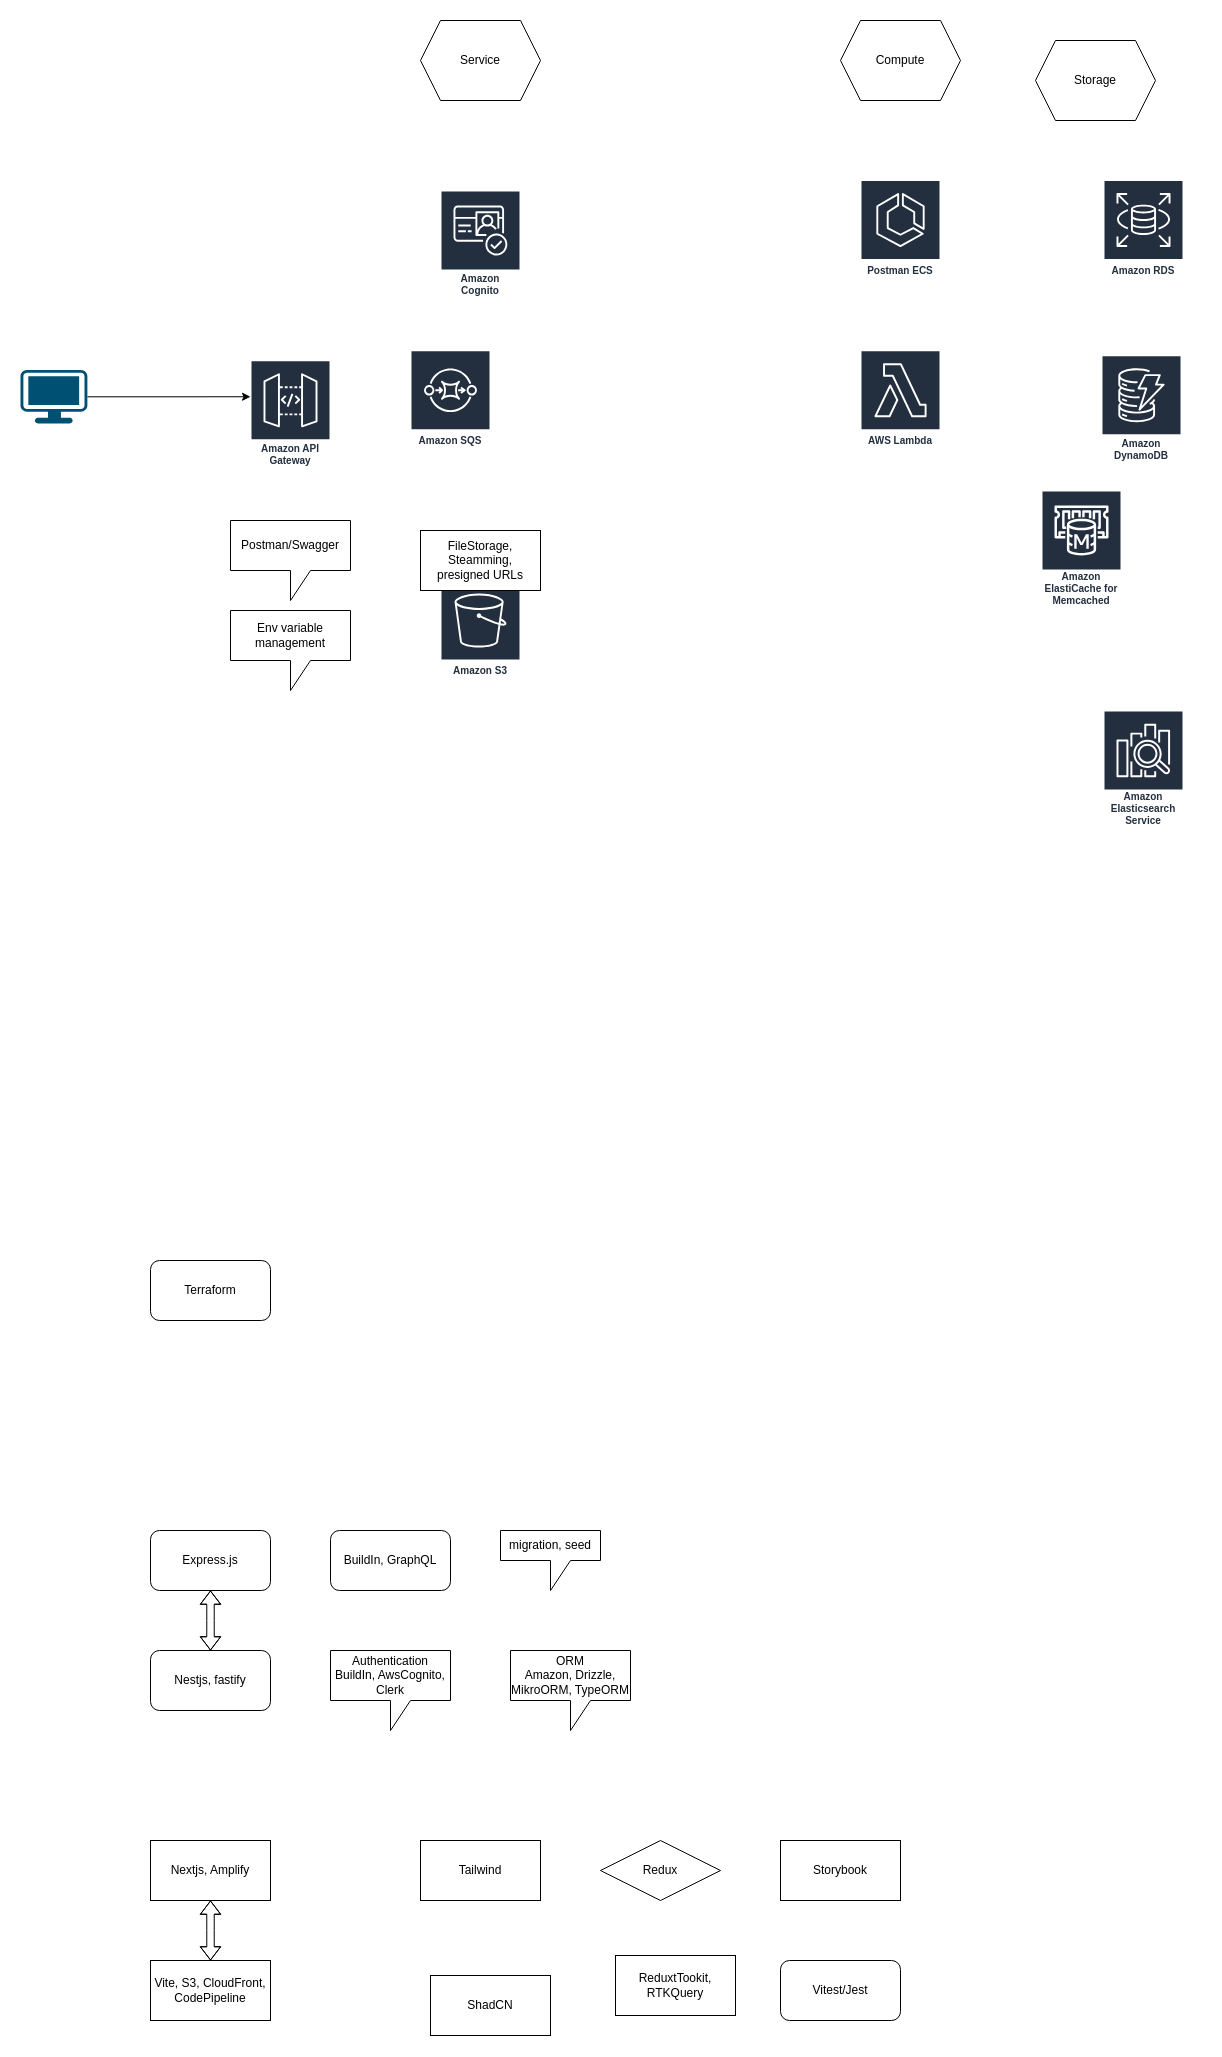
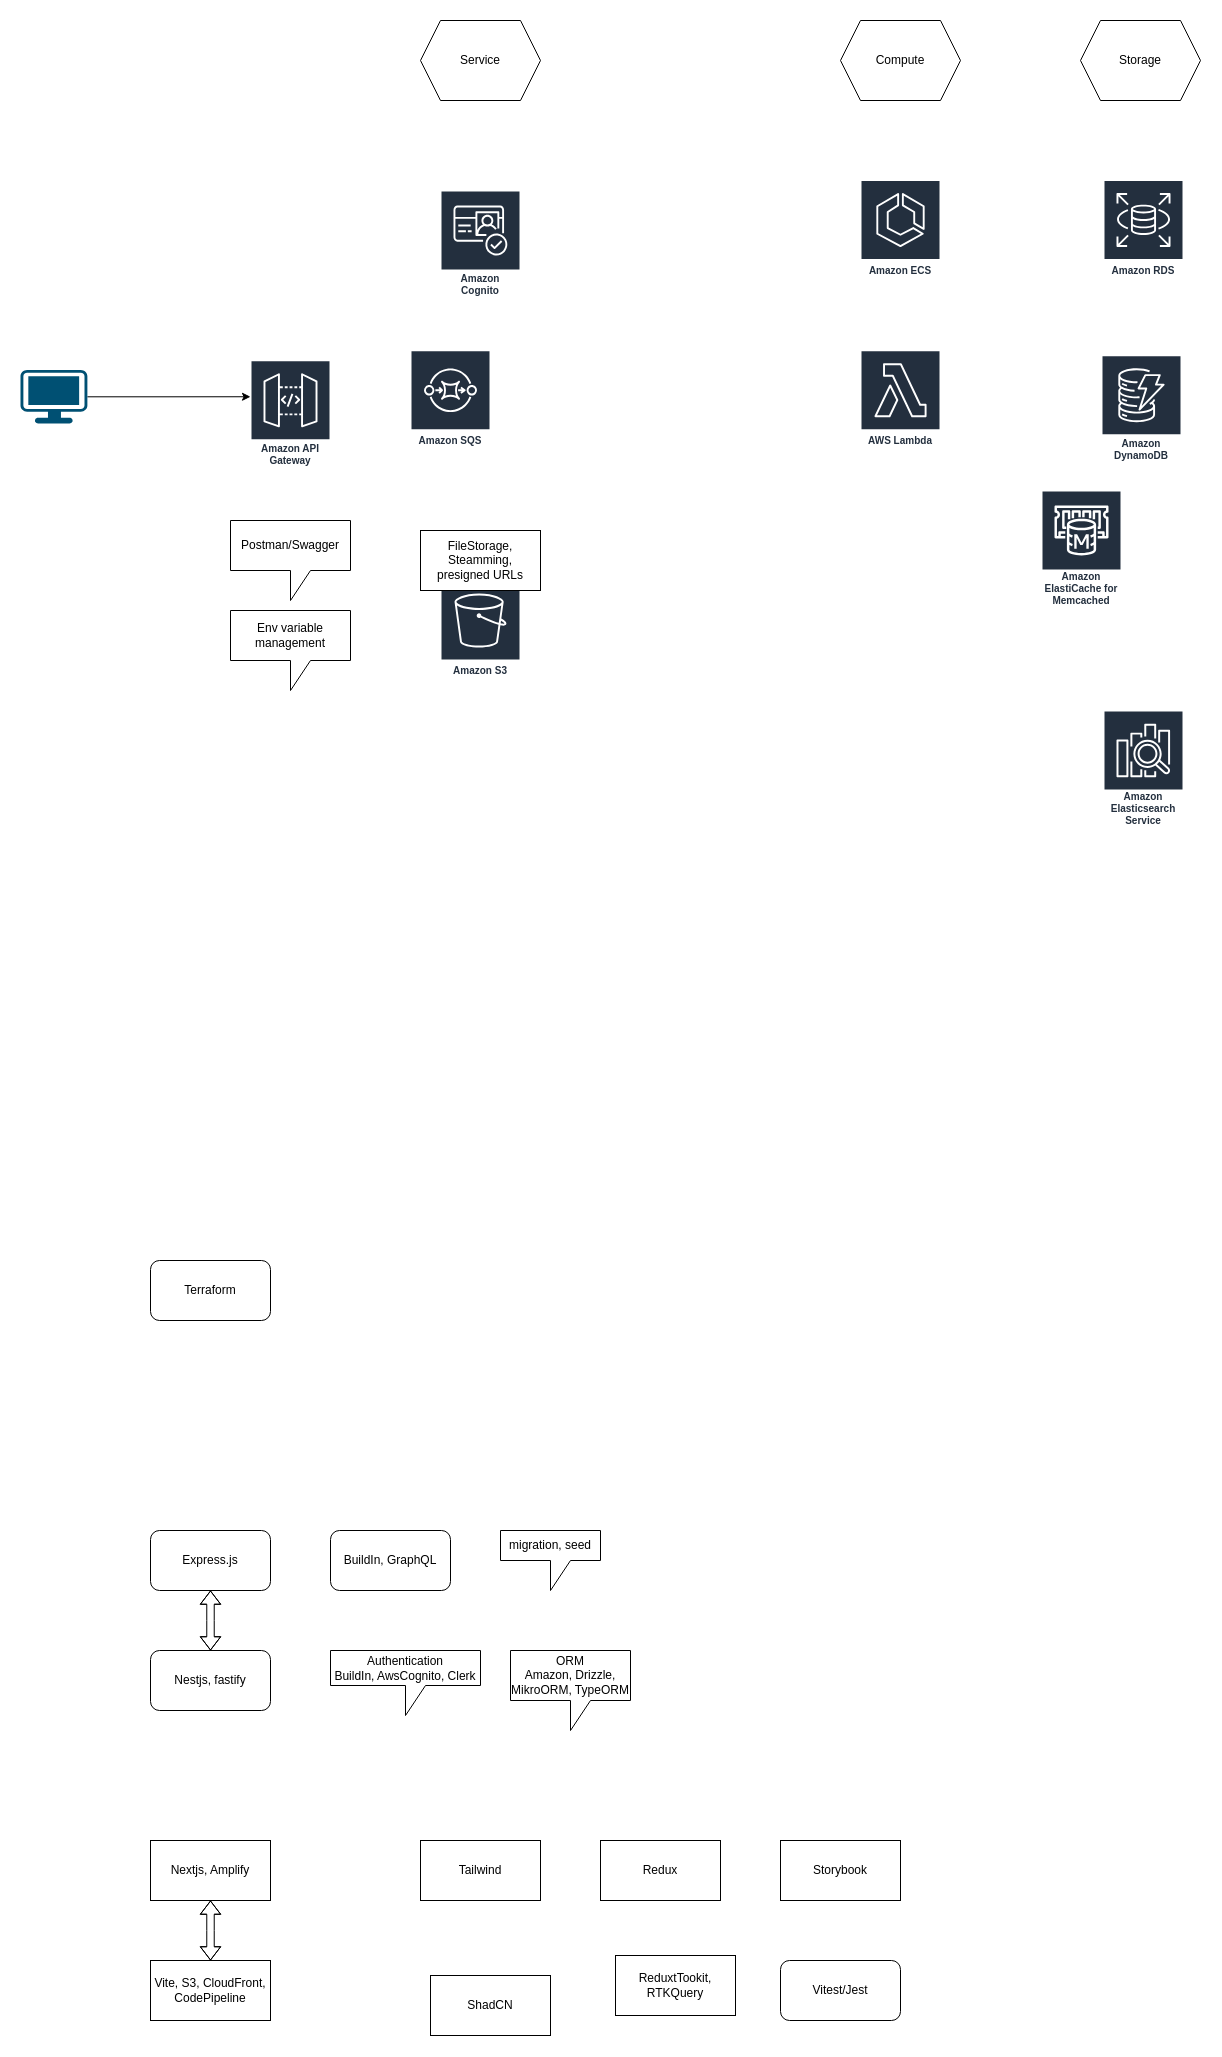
(1096, 81) -> (1141, 61)
(901, 271) -> (901, 271)
(391, 1691) -> (406, 1683)
(661, 1871) -> (661, 1871)
